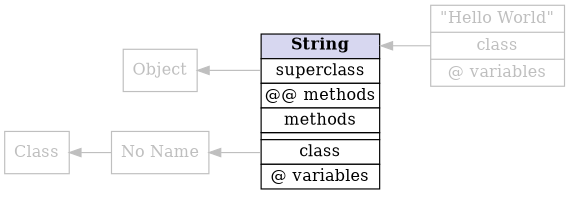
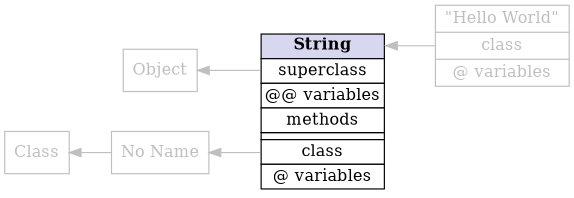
(320, 95) -> (323, 95)
